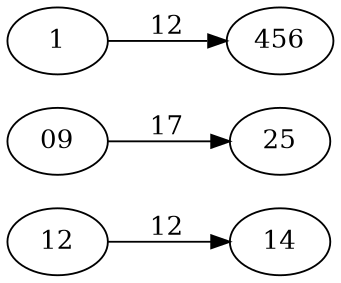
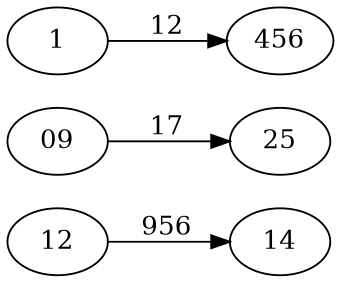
(167, 228) -> (167, 228)
